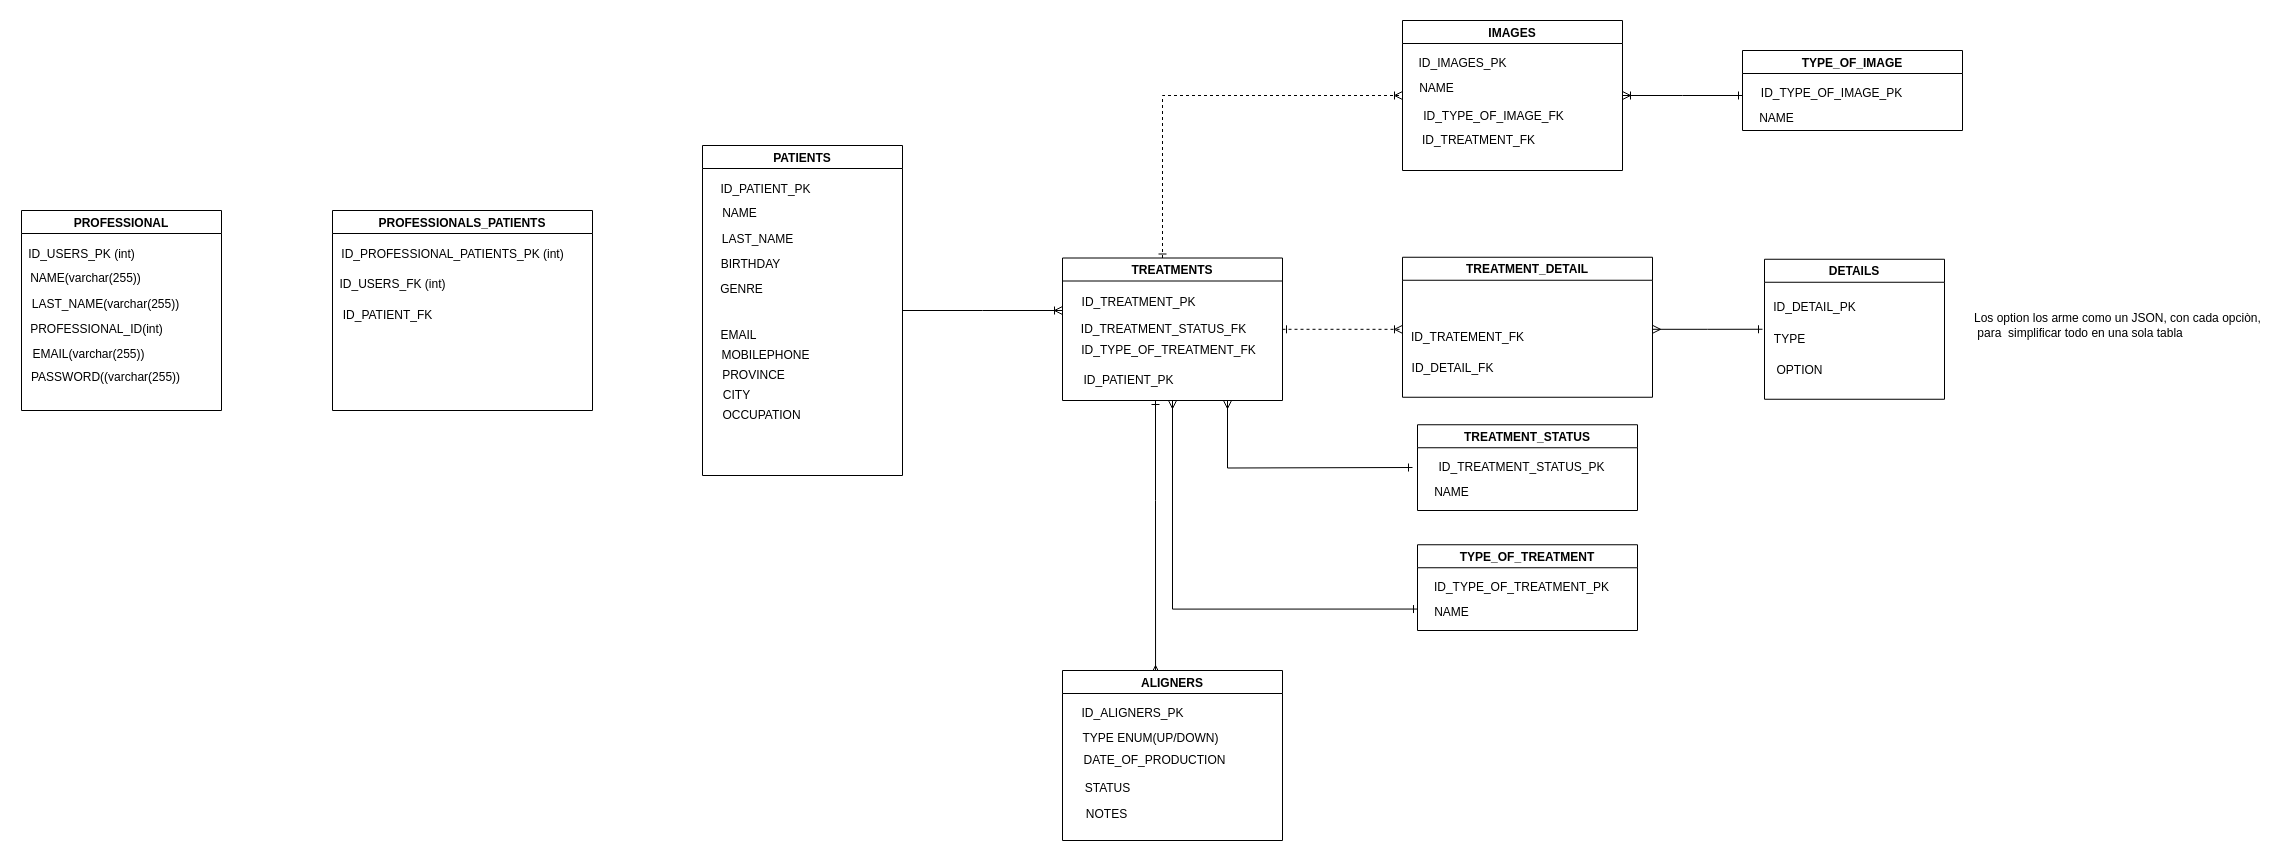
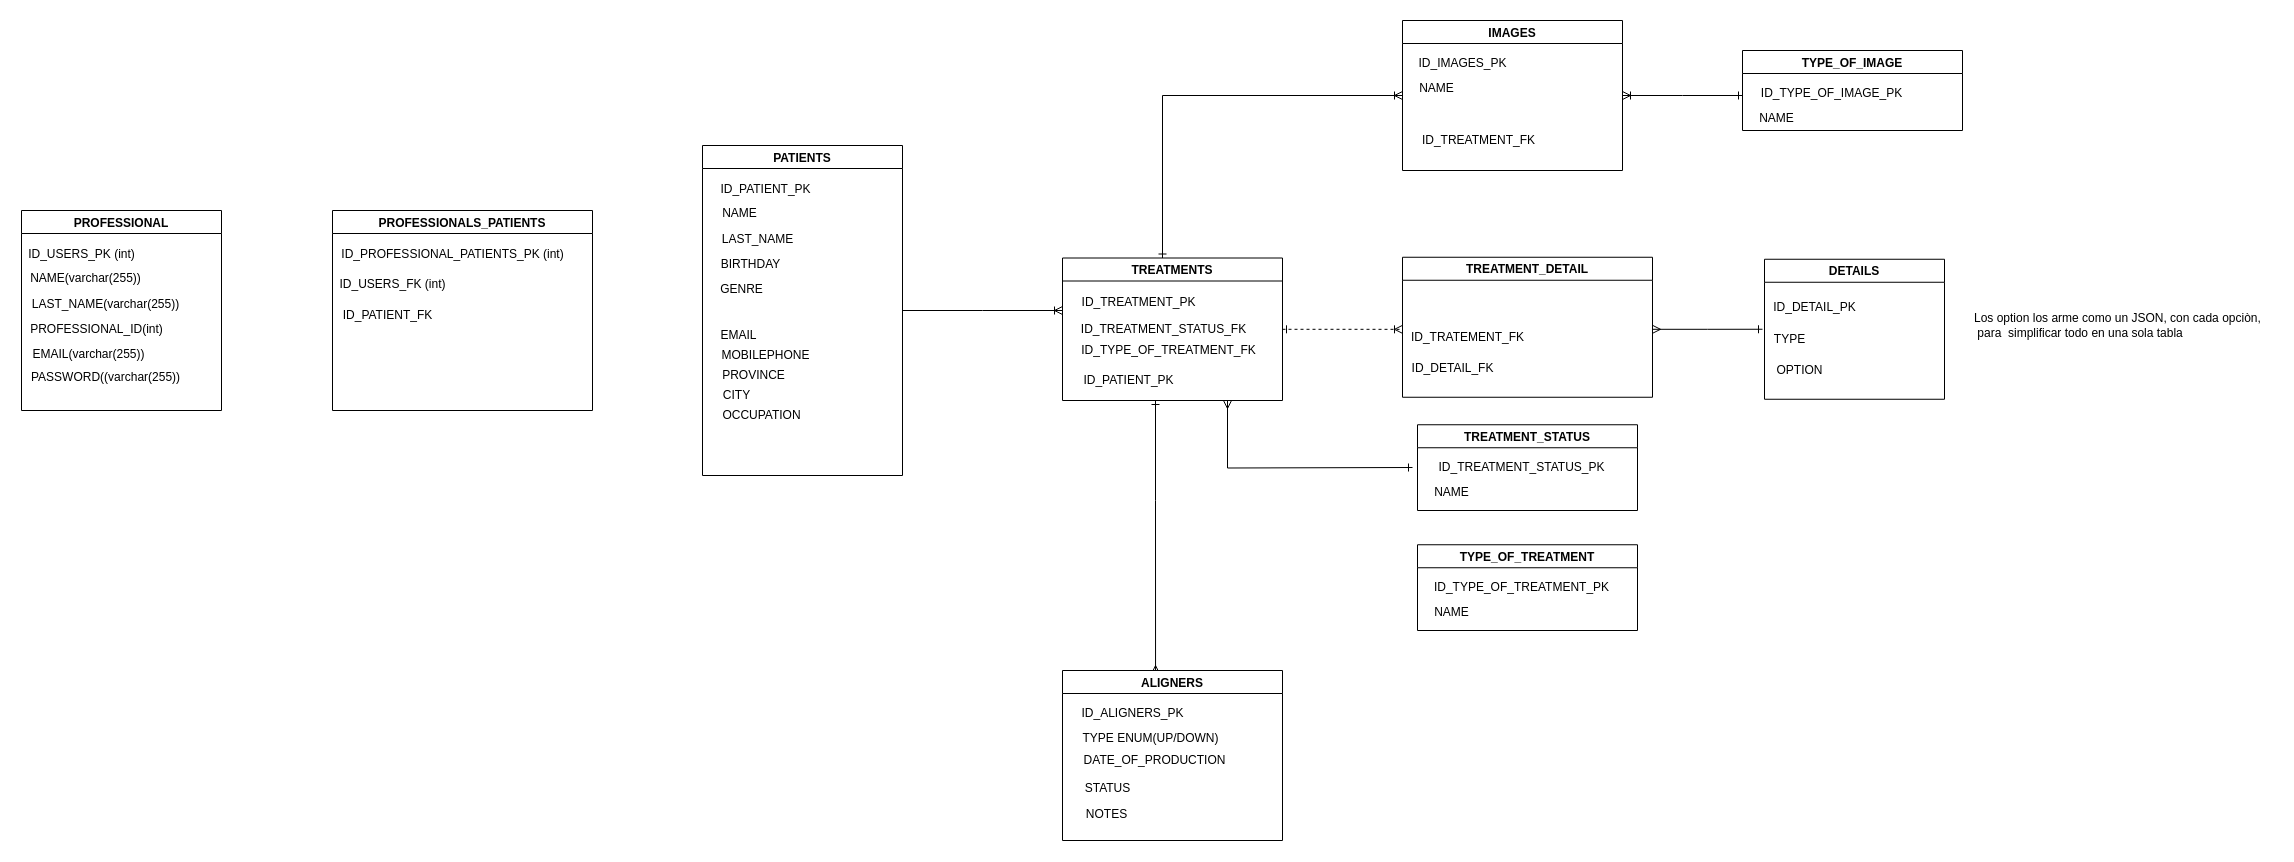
(1202, 96) -> (1202, 96)
(1494, 117) -> none
(1190, 609) -> none
